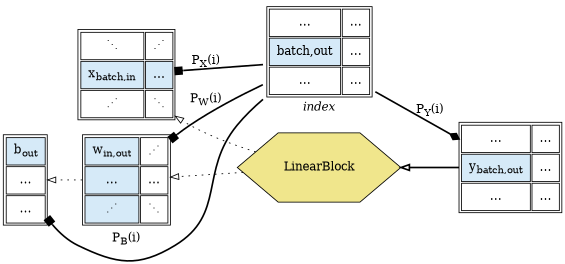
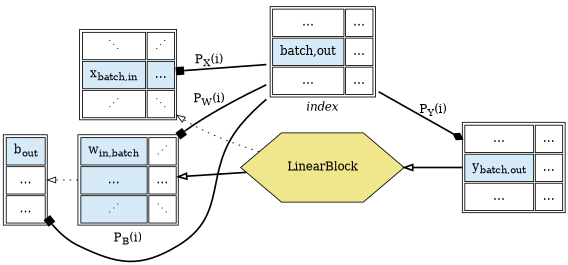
(117, 150) -> (119, 150)
(208, 175) -> (212, 175)
